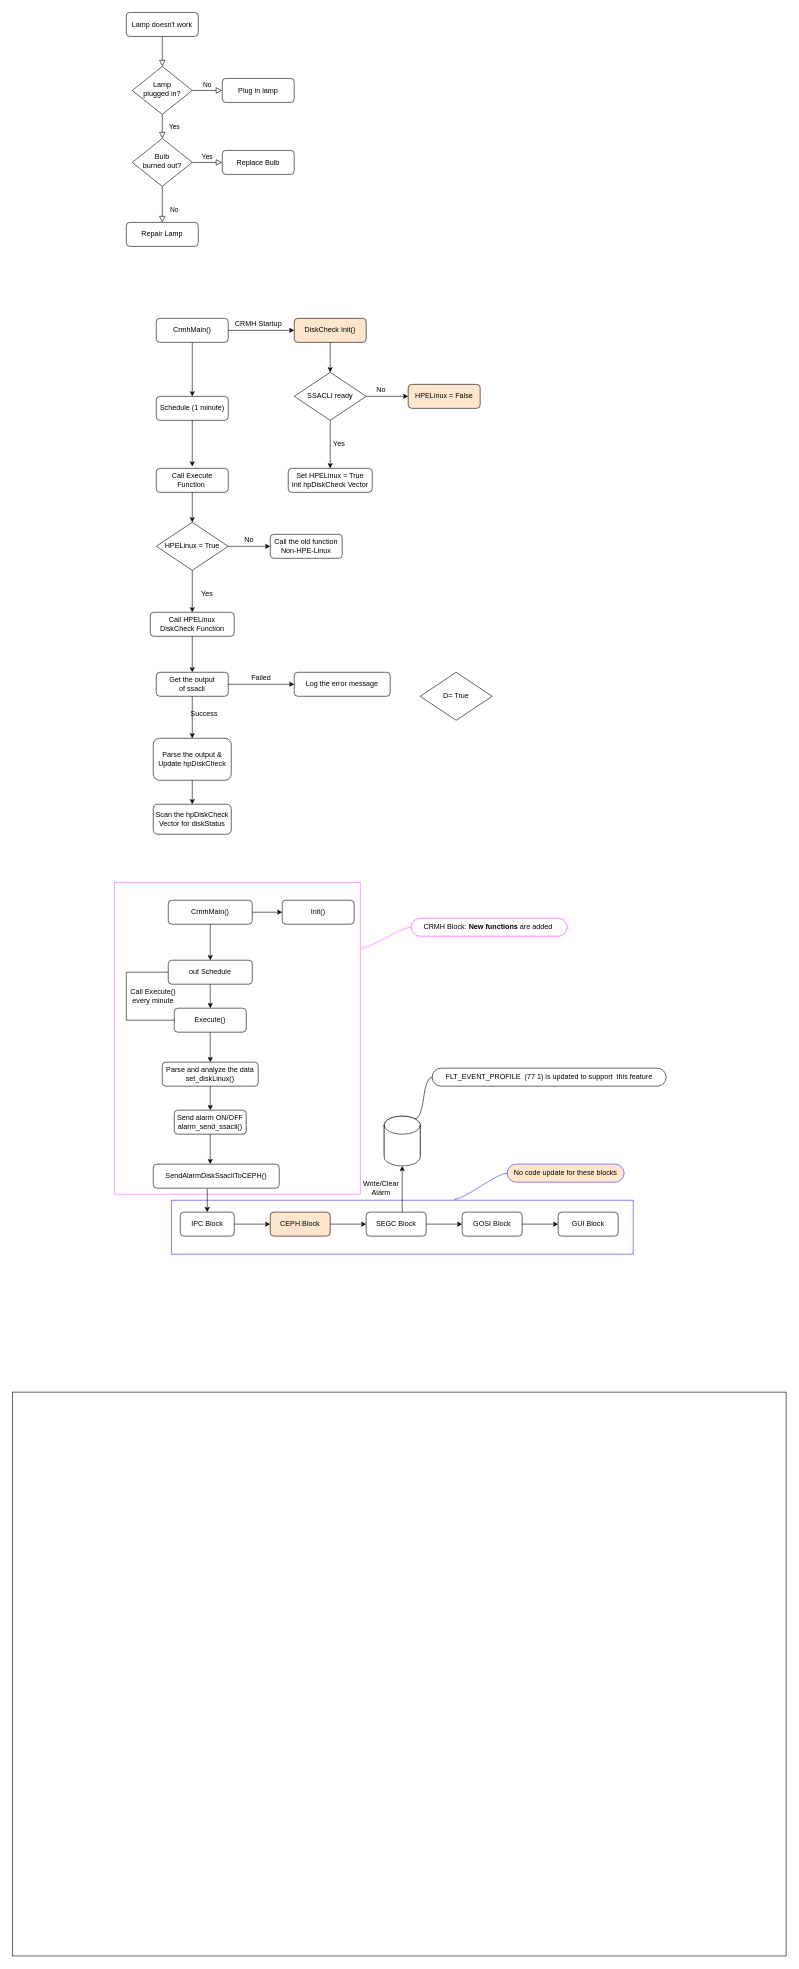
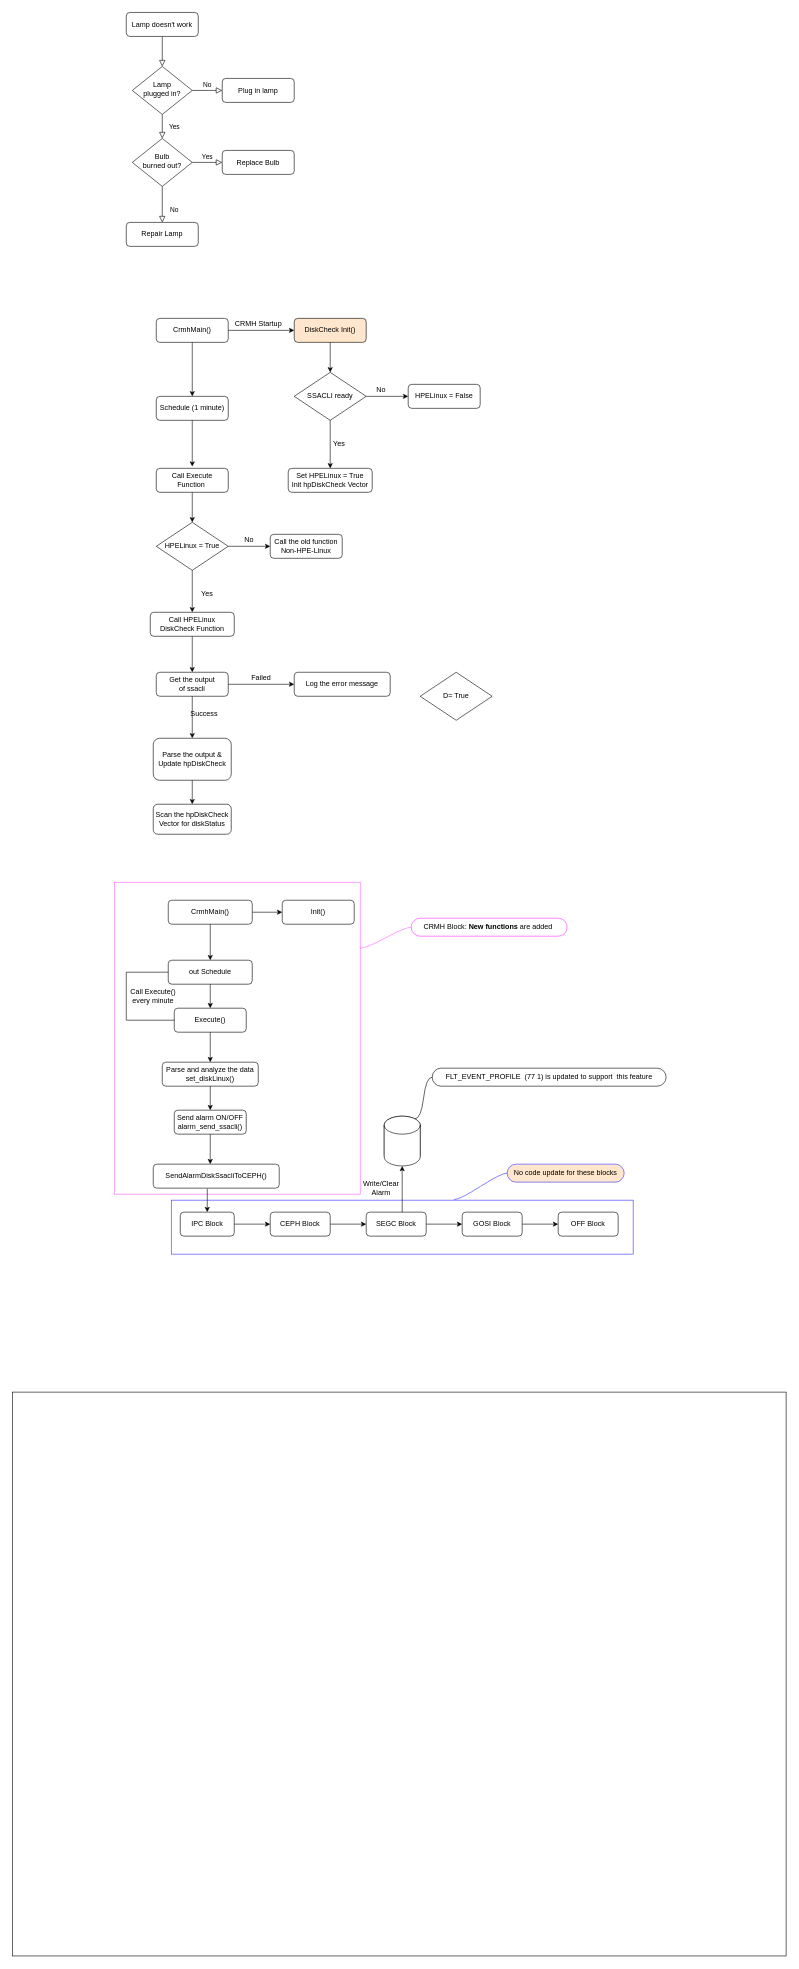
(444, 396) -> (444, 396)
(300, 1224) -> (300, 1224)
(588, 1224) -> (588, 1224)
